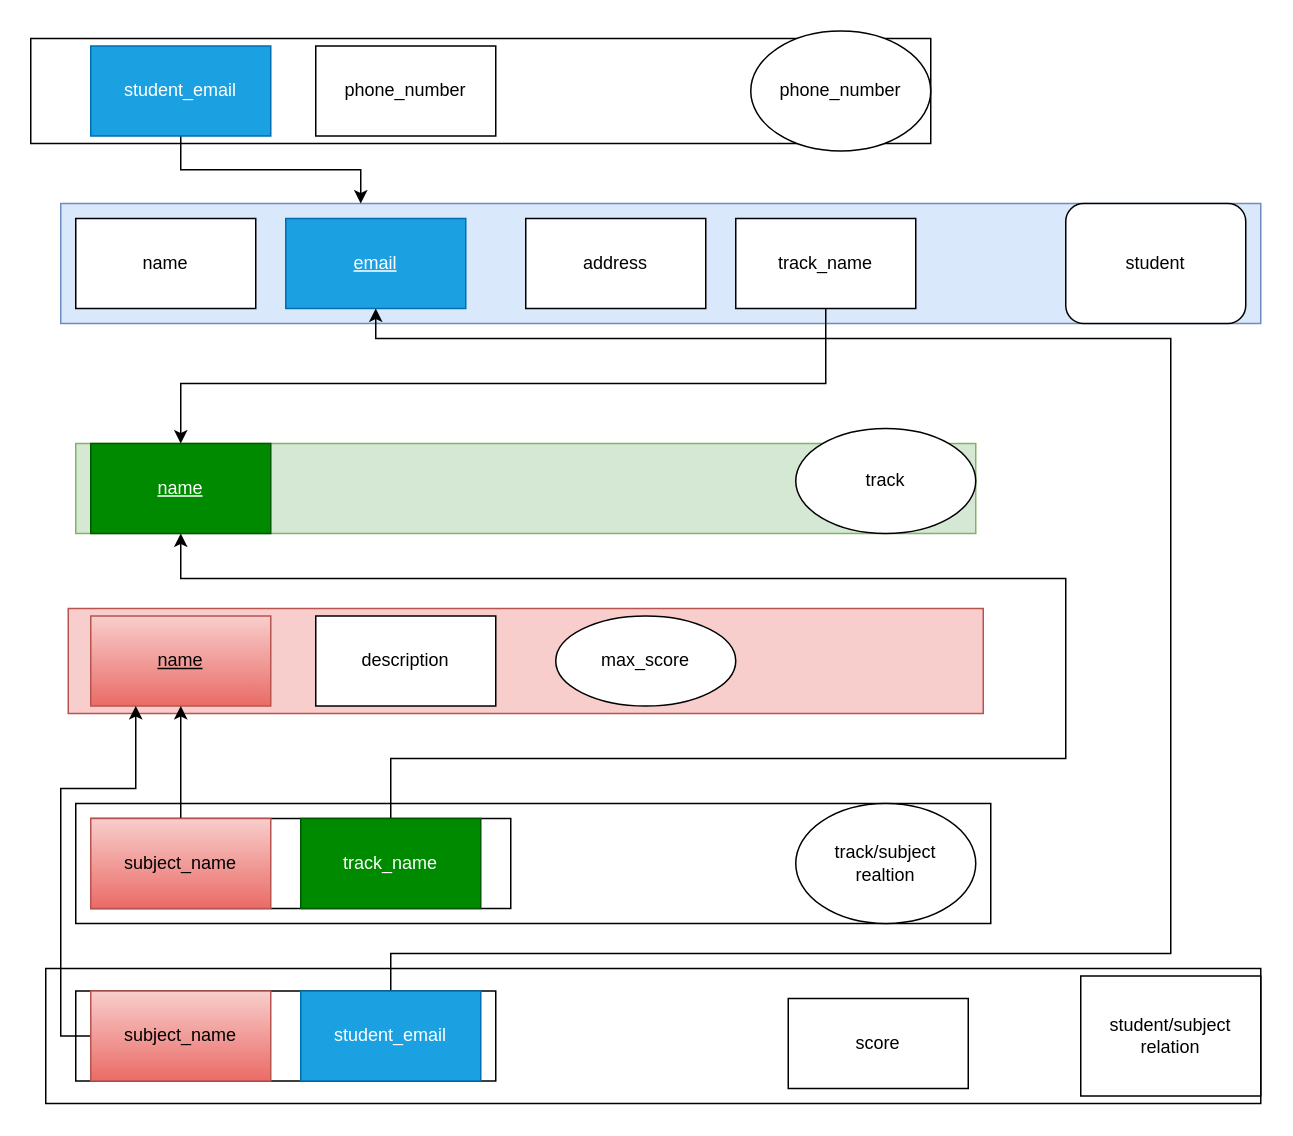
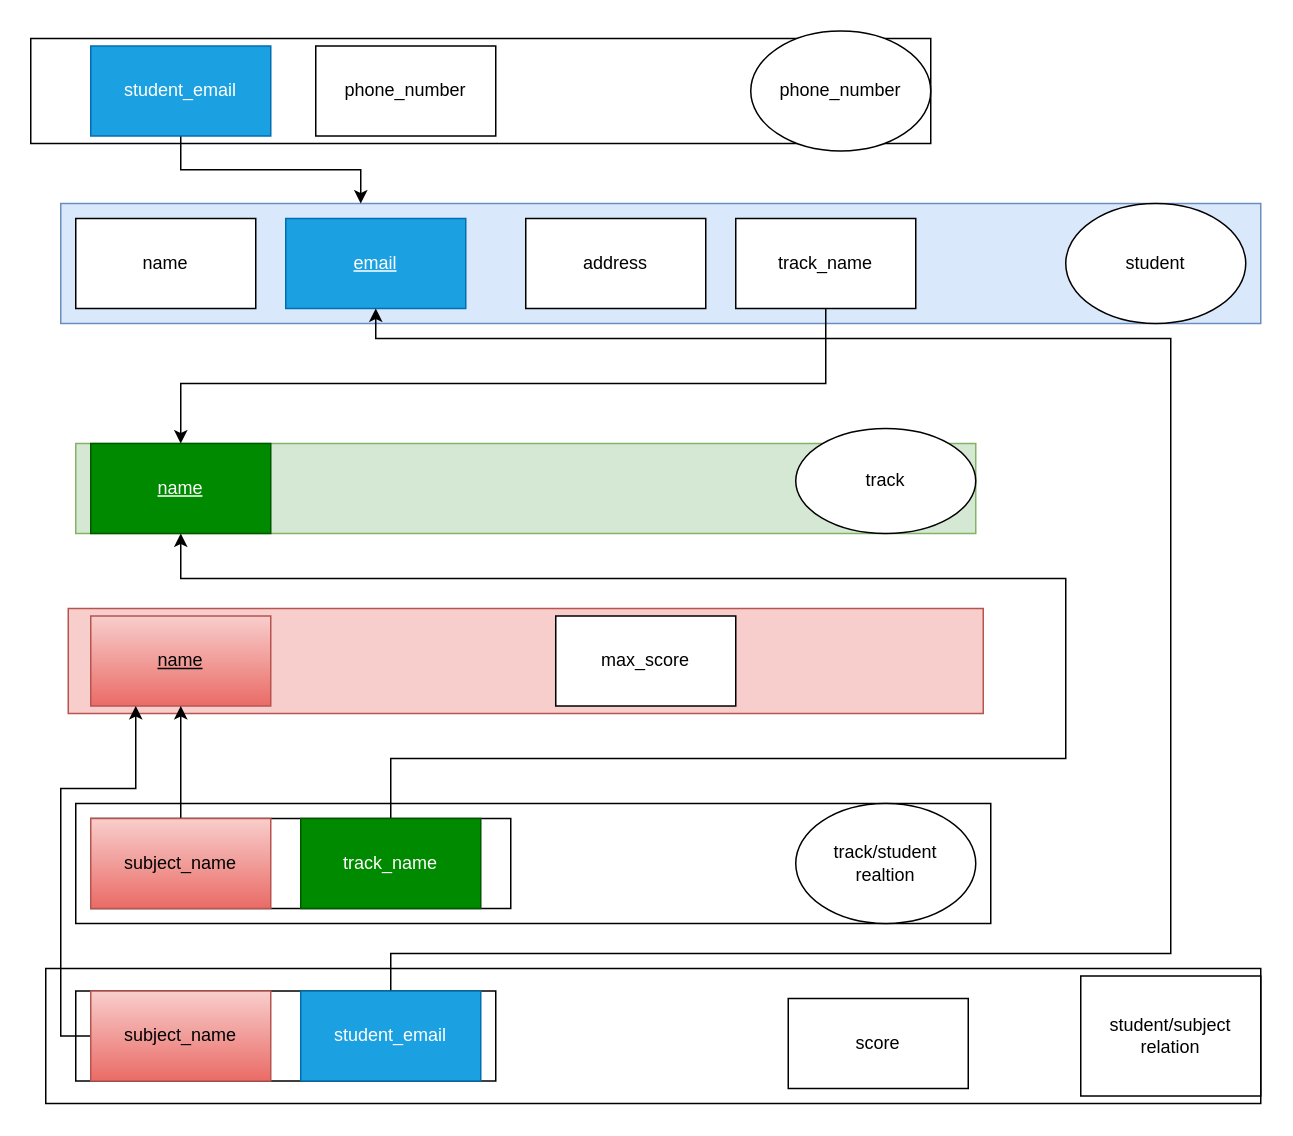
(1156, 263) -> (1156, 263)
(406, 661) -> none
(646, 661) -> (646, 661)
(886, 863) -> (886, 863)
